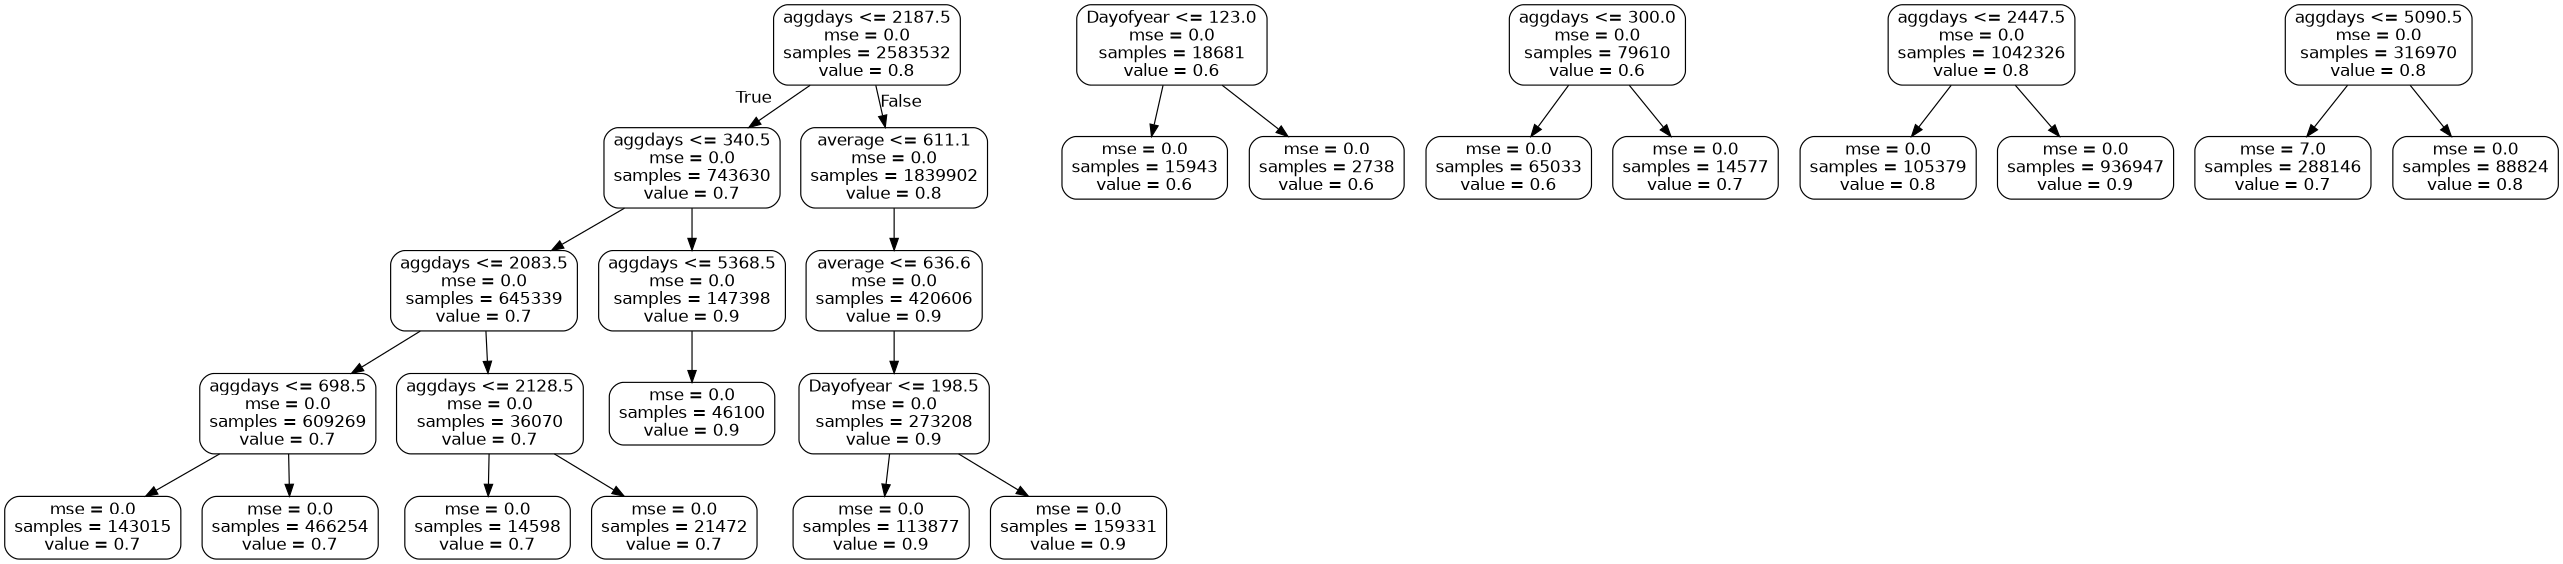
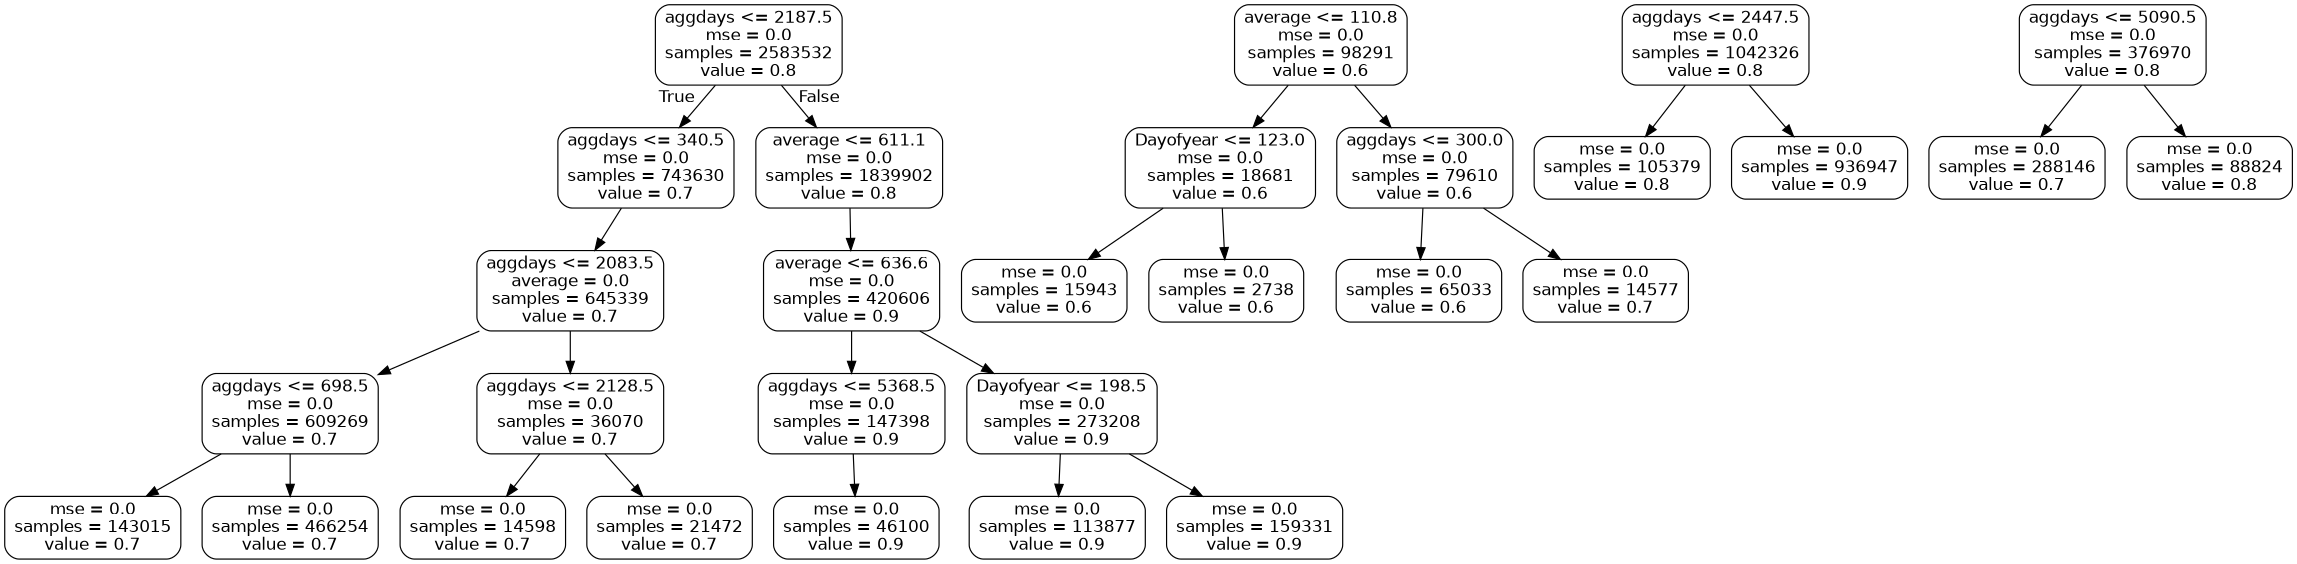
none -> (1321, 45)
(2379, 45) -> (2113, 45)
(2283, 168) -> (2017, 168)
(692, 223) -> (852, 346)
(484, 291) -> (570, 291)
